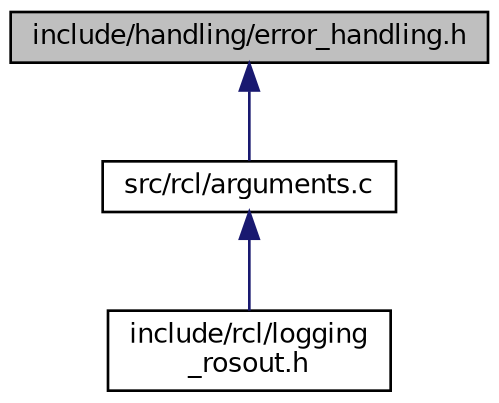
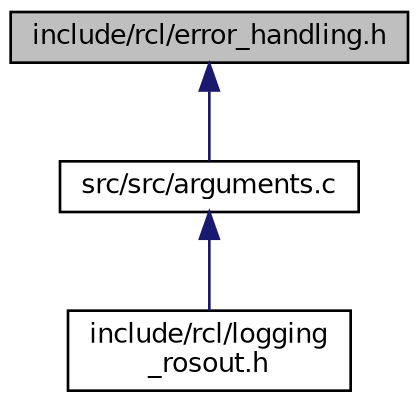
(249, 37) -> (209, 37)
(249, 187) -> (209, 187)
